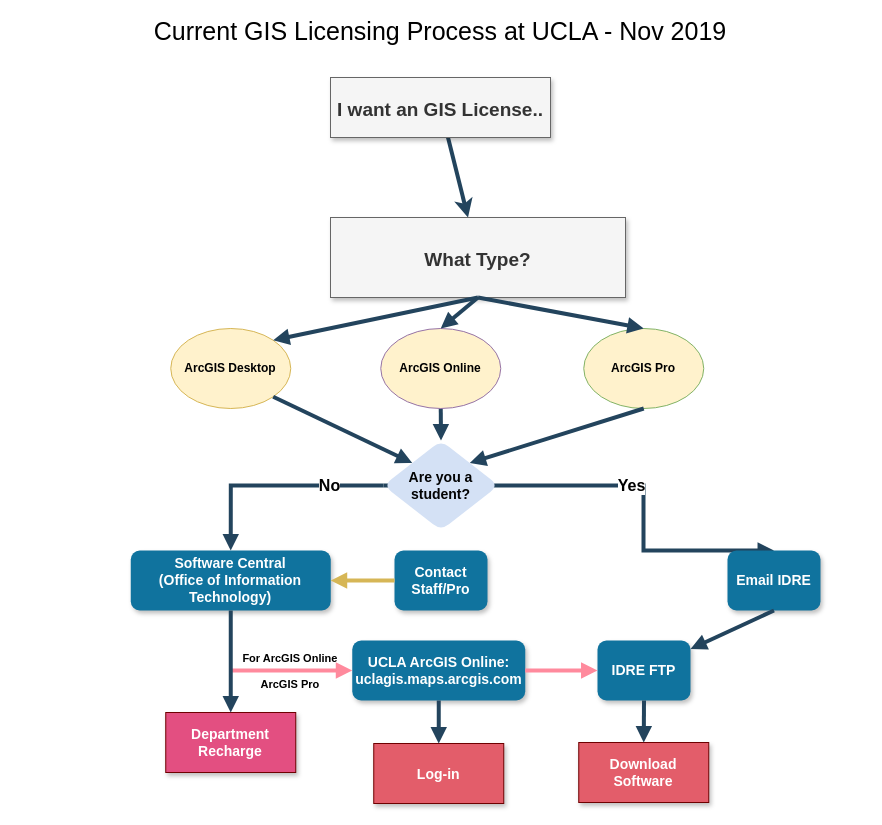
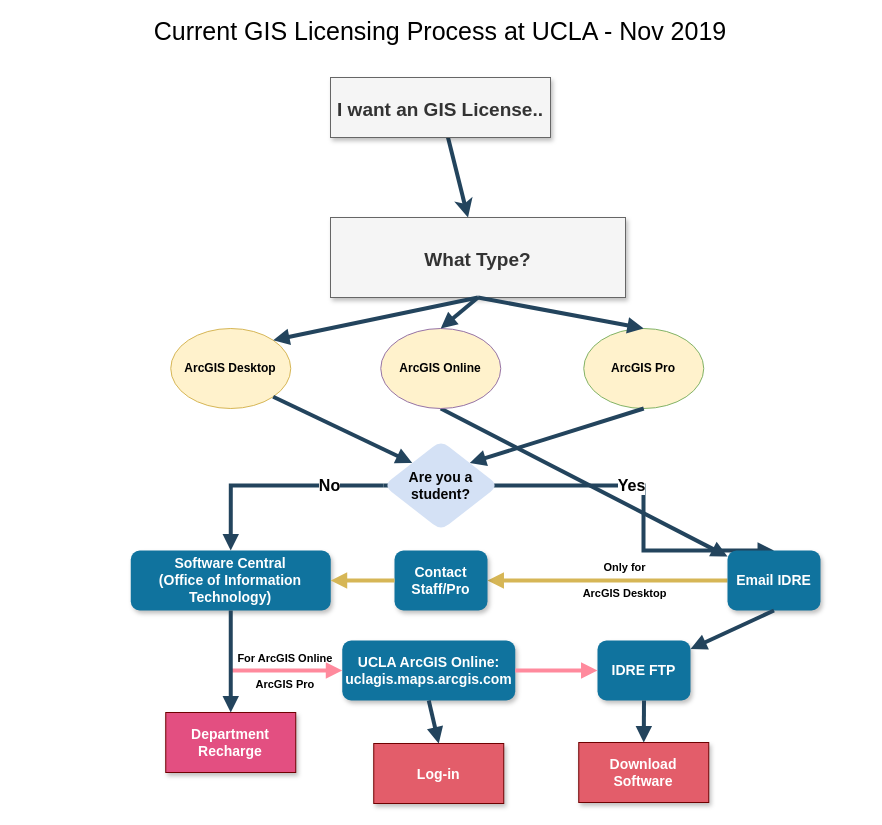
(441, 417) -> (576, 478)
none -> (615, 581)
(439, 671) -> (429, 671)
